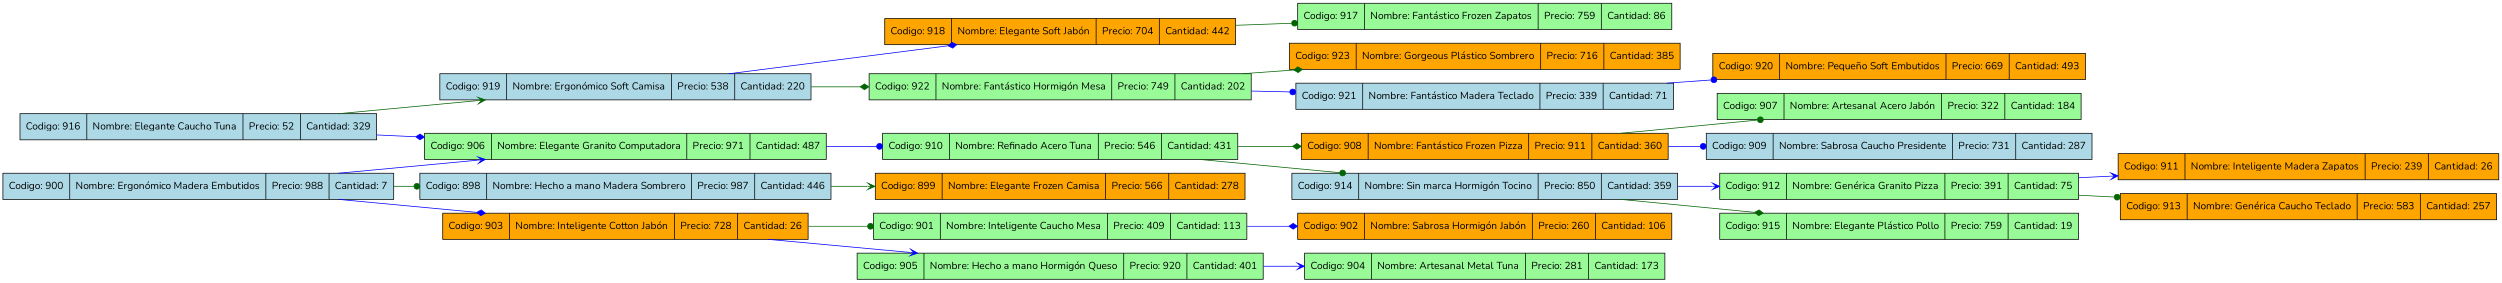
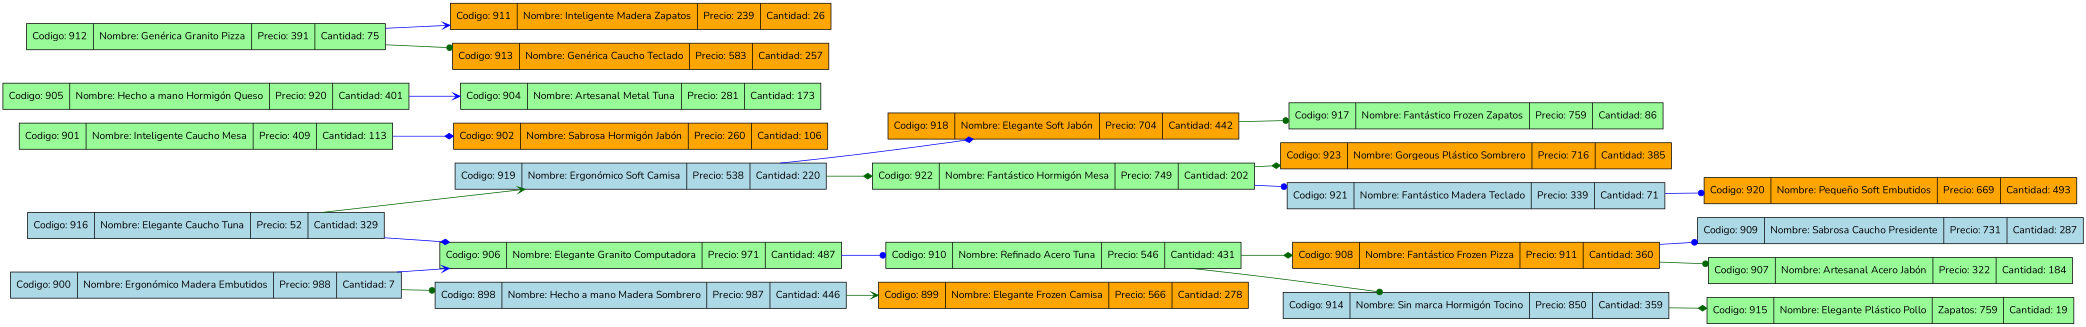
(1695, 186) -> none
(625, 226) -> none
(1977, 226) -> (1968, 310)
